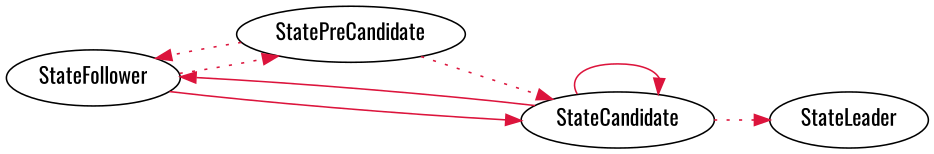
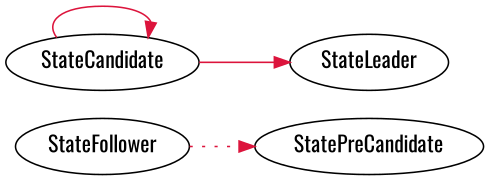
(206, 48) -> none
(479, 76) -> none
(366, 89) -> none
(337, 108) -> none
(734, 120) -> (237, 62)
